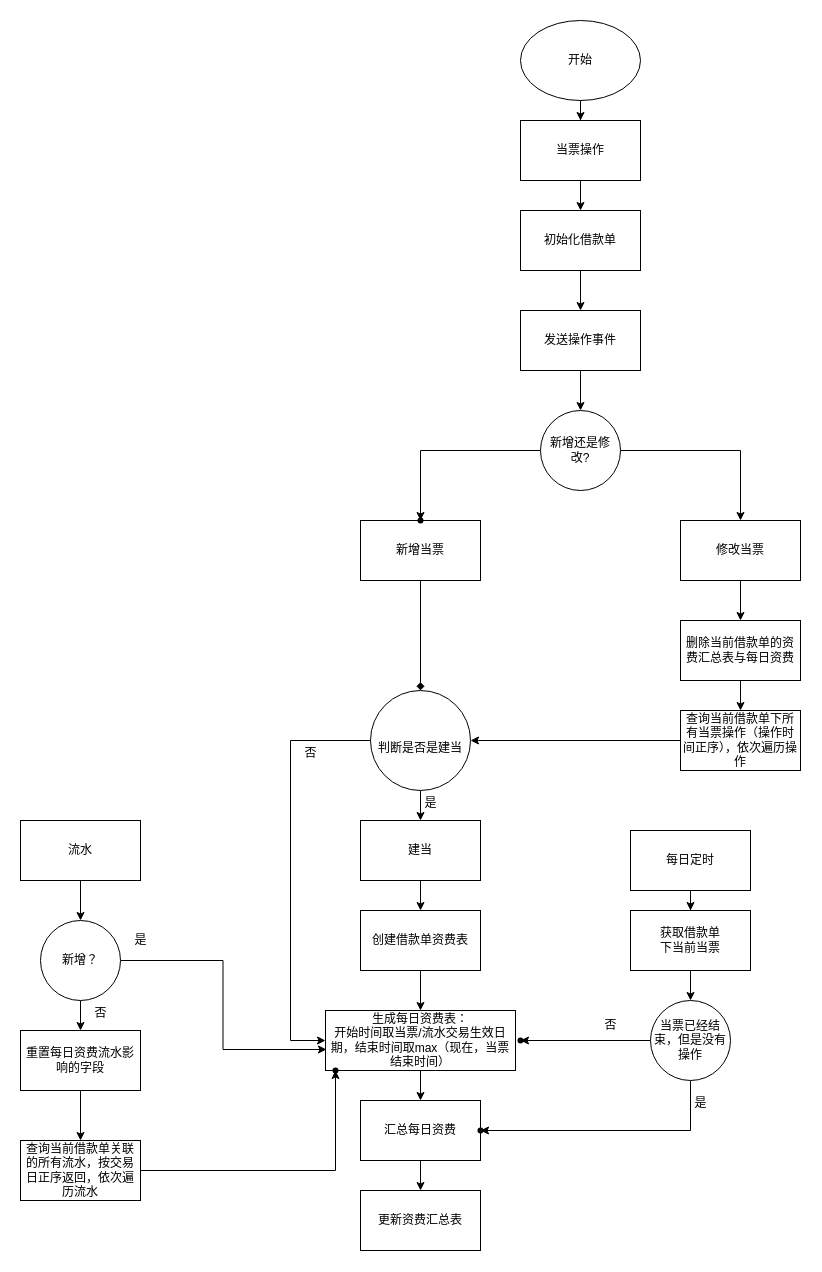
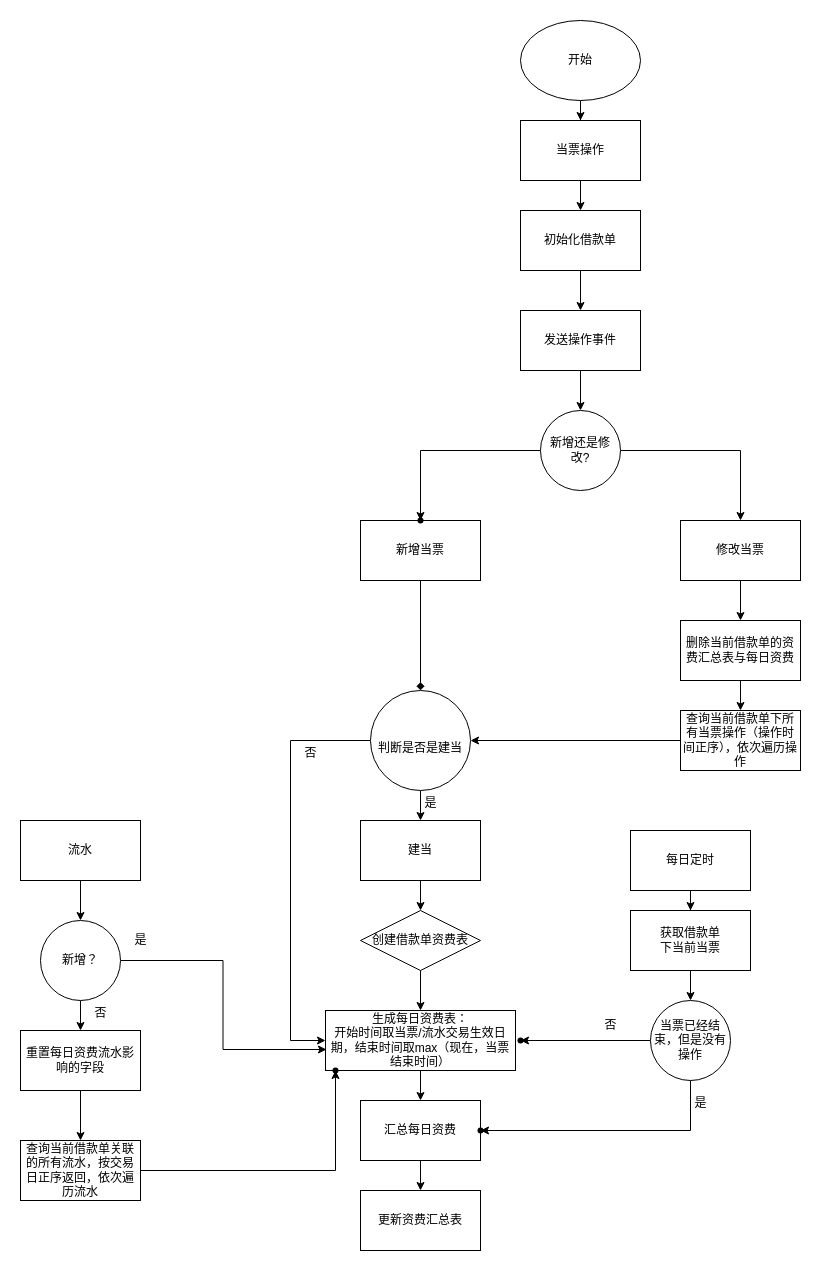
(421, 941) -> (421, 941)
